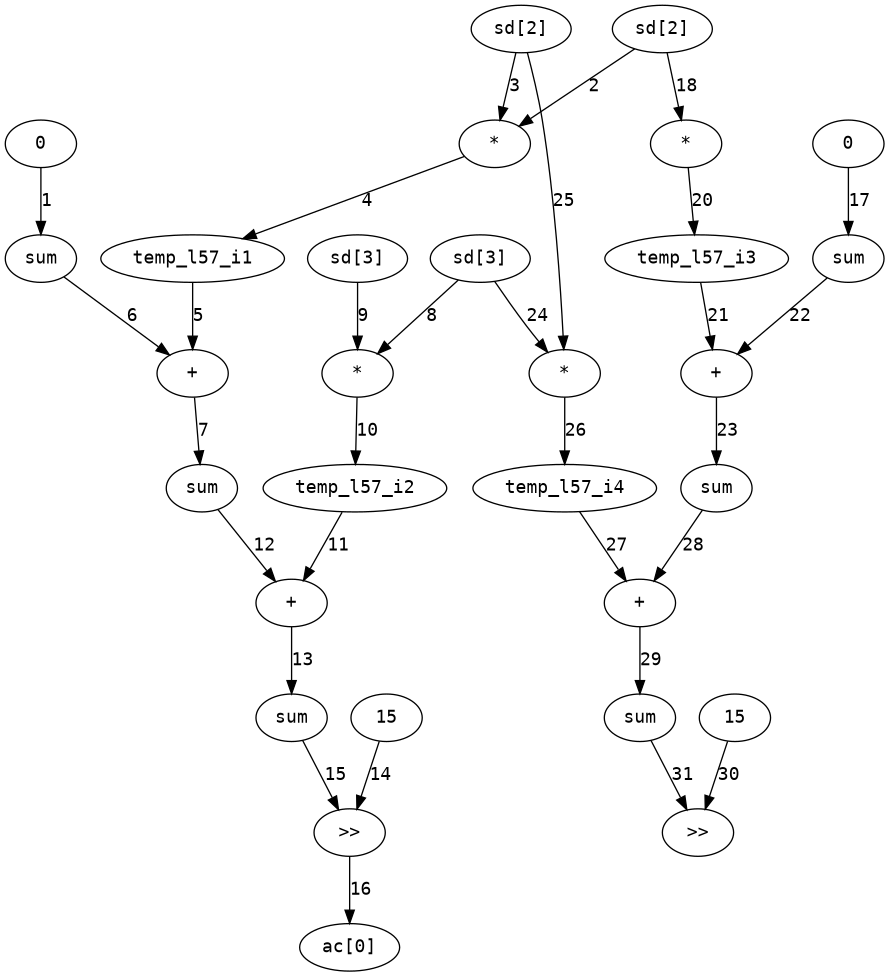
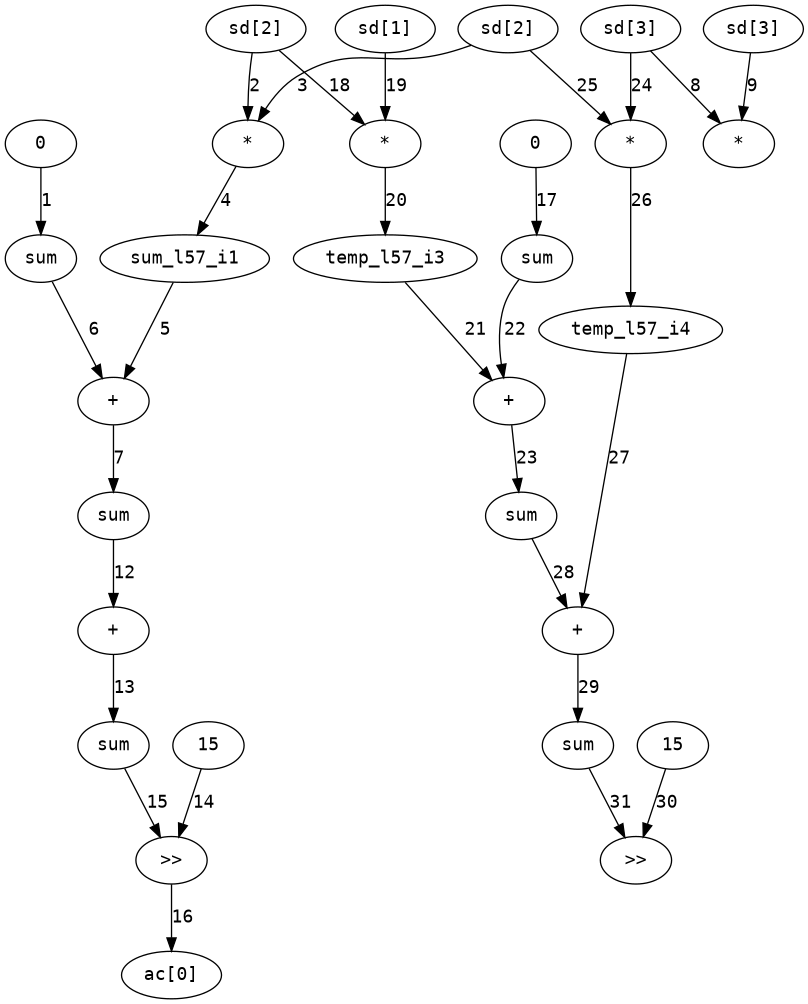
none -> (385, 29)
(193, 259) -> (185, 259)
(355, 488) -> none
